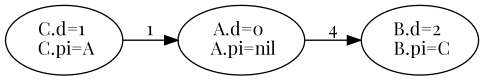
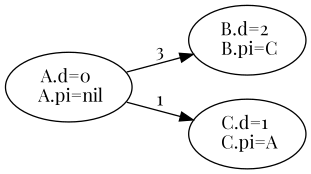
(333, 30) -> (160, 53)
(144, 40) -> (154, 109)
